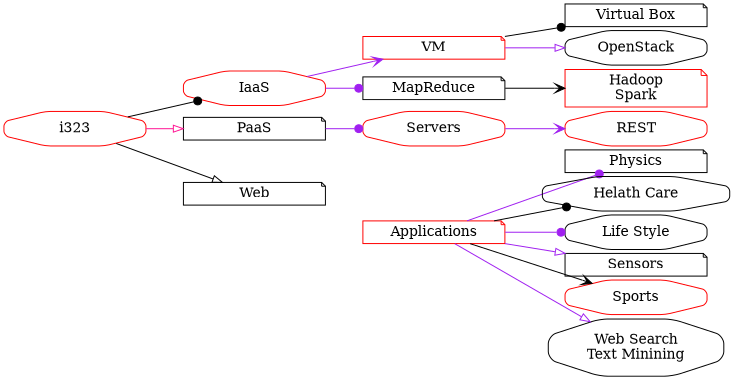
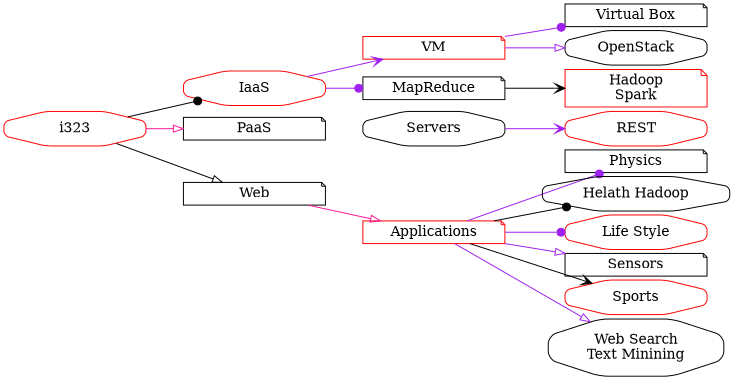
(531, 32) -> (531, 32)
(340, 129) -> none
(434, 129) -> (434, 129)
(636, 194) -> (636, 194)
none -> (339, 212)
(636, 232) -> (636, 232)
